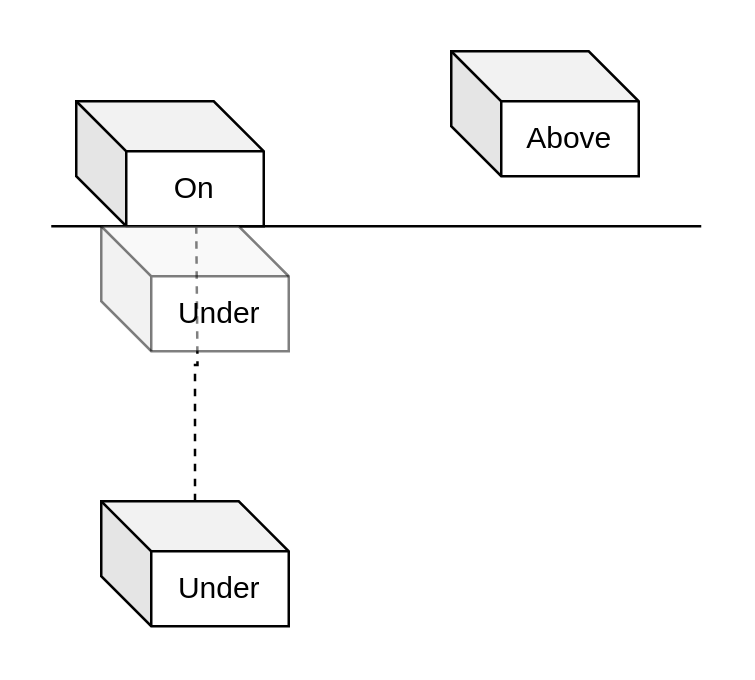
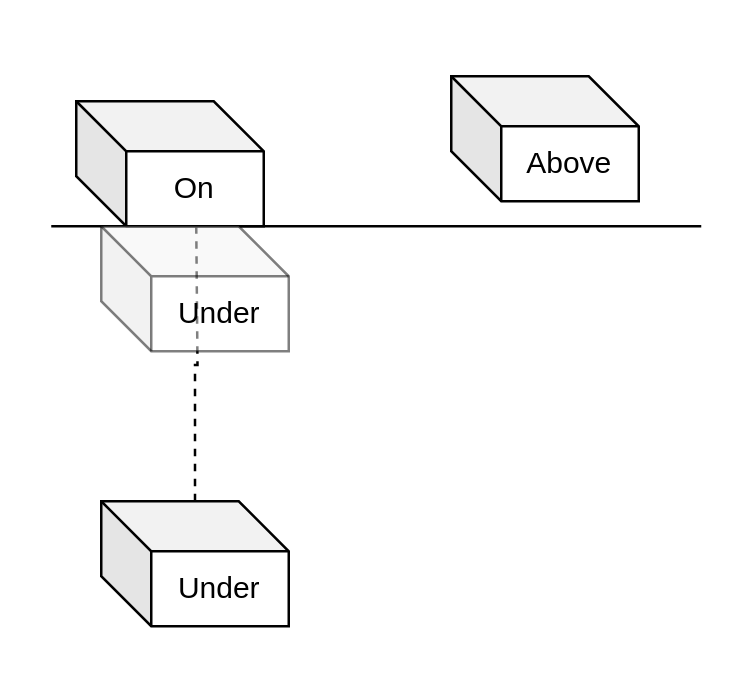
(545, 114) -> (545, 139)
